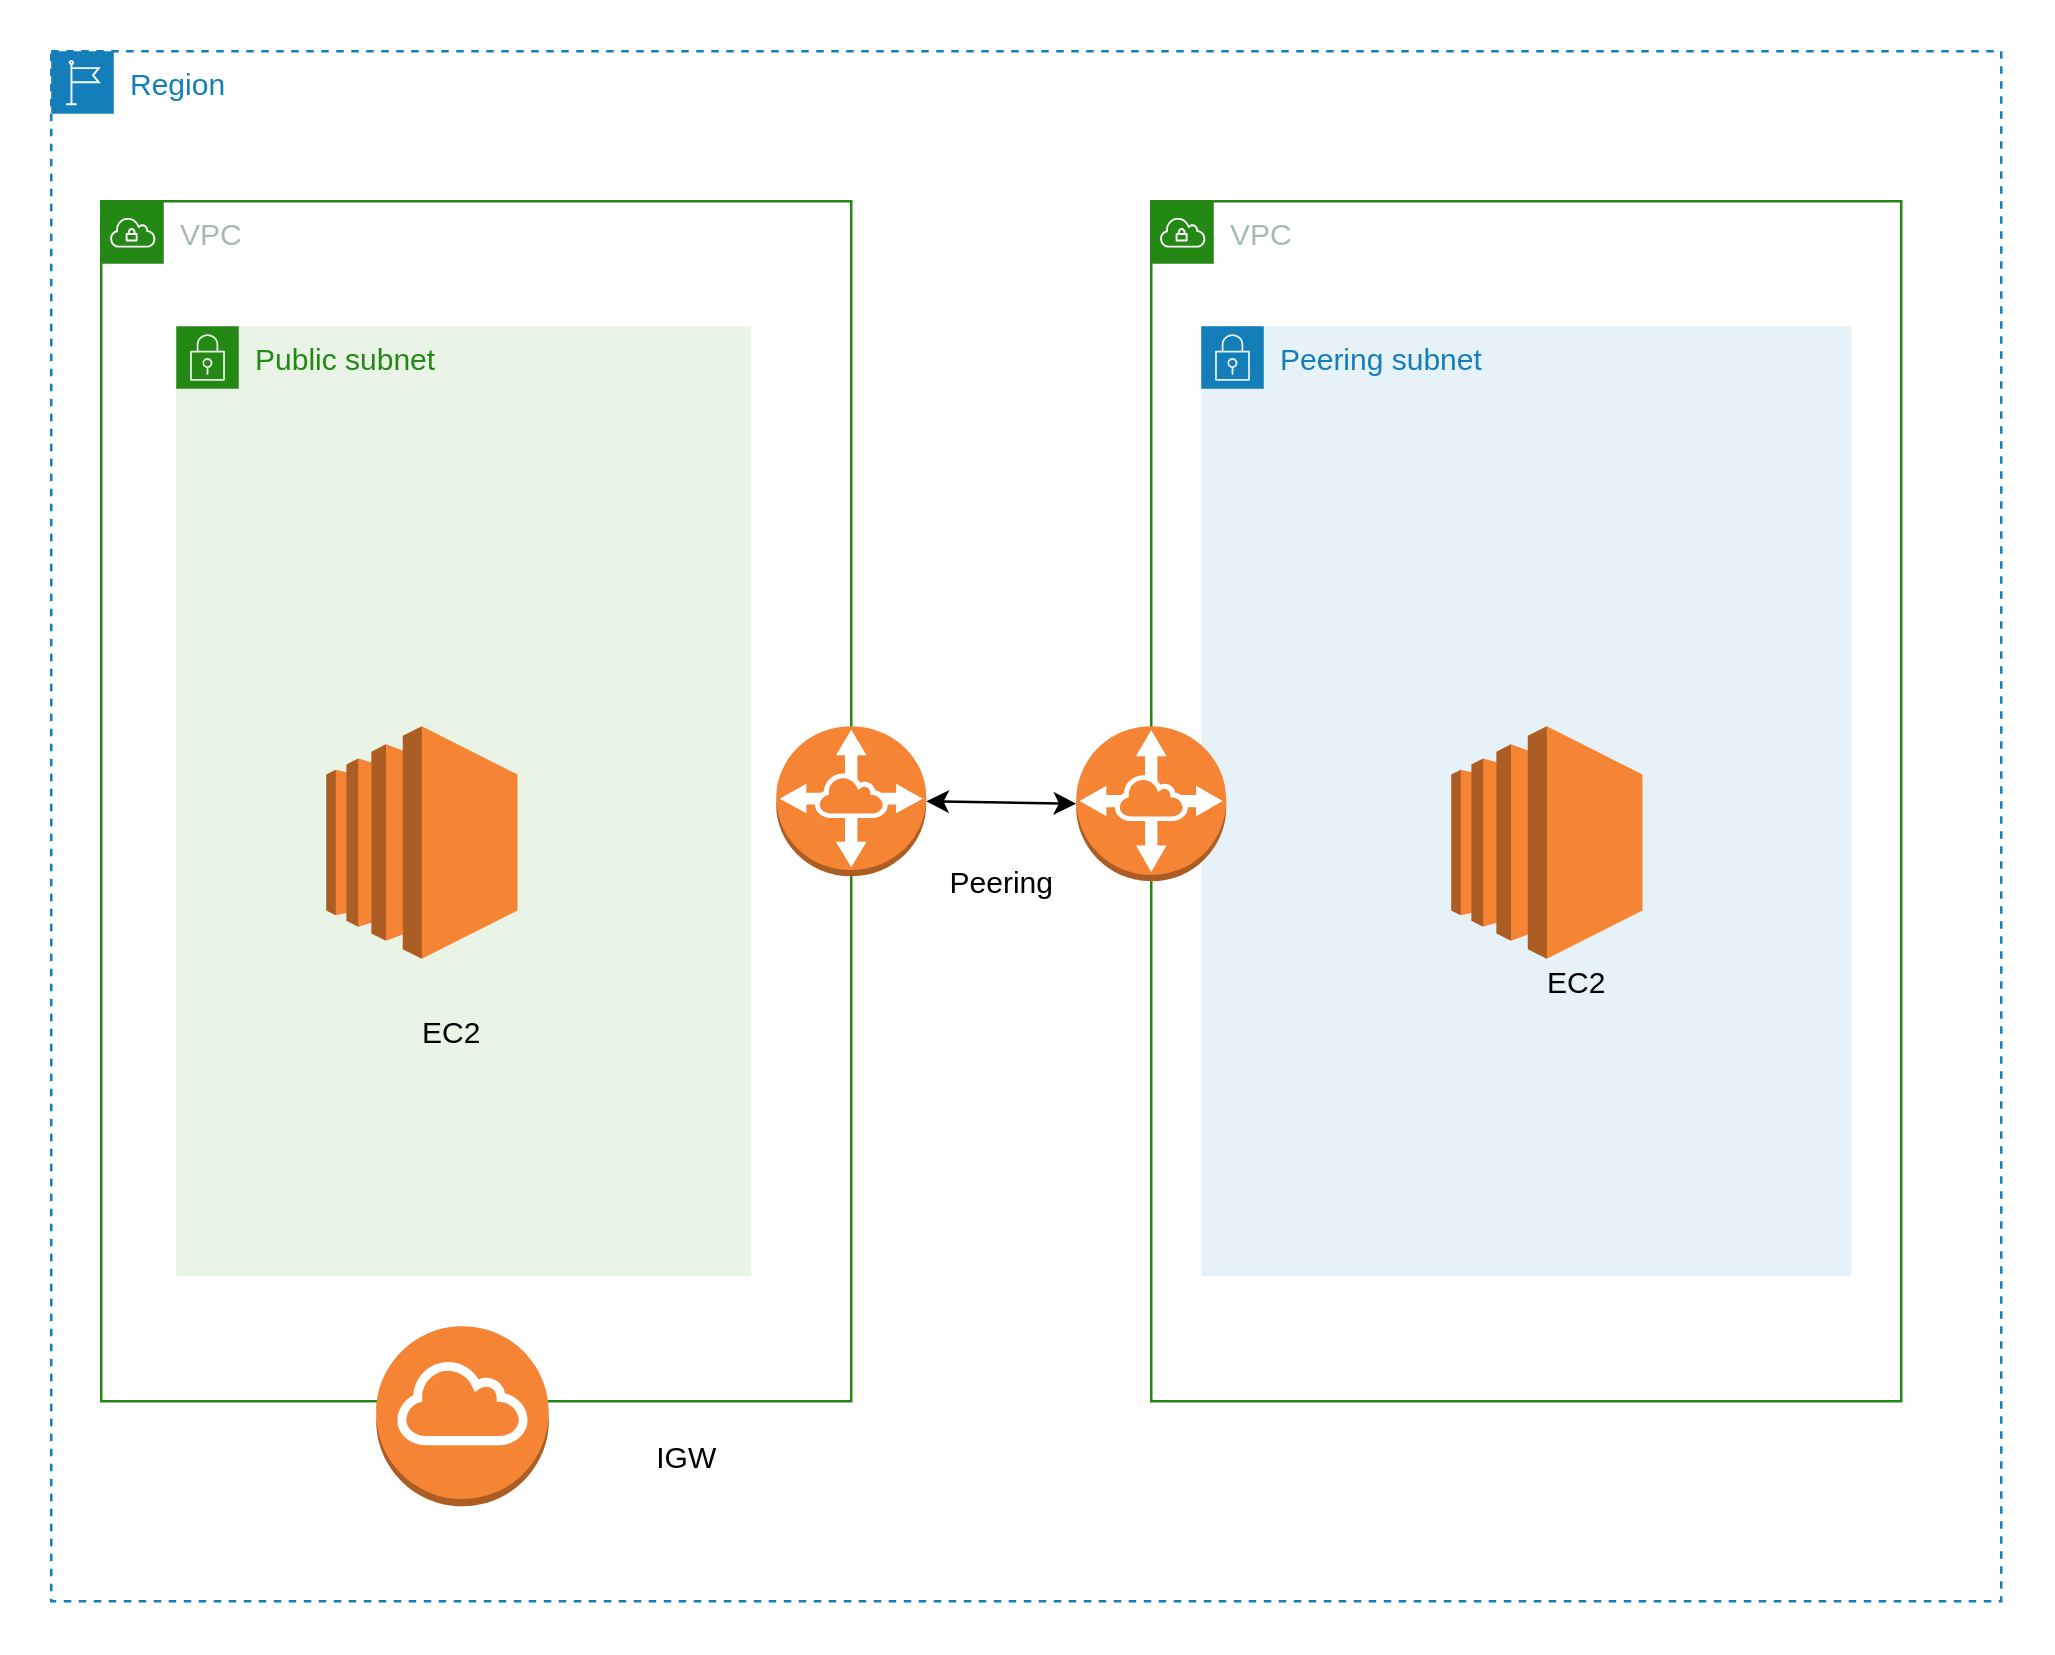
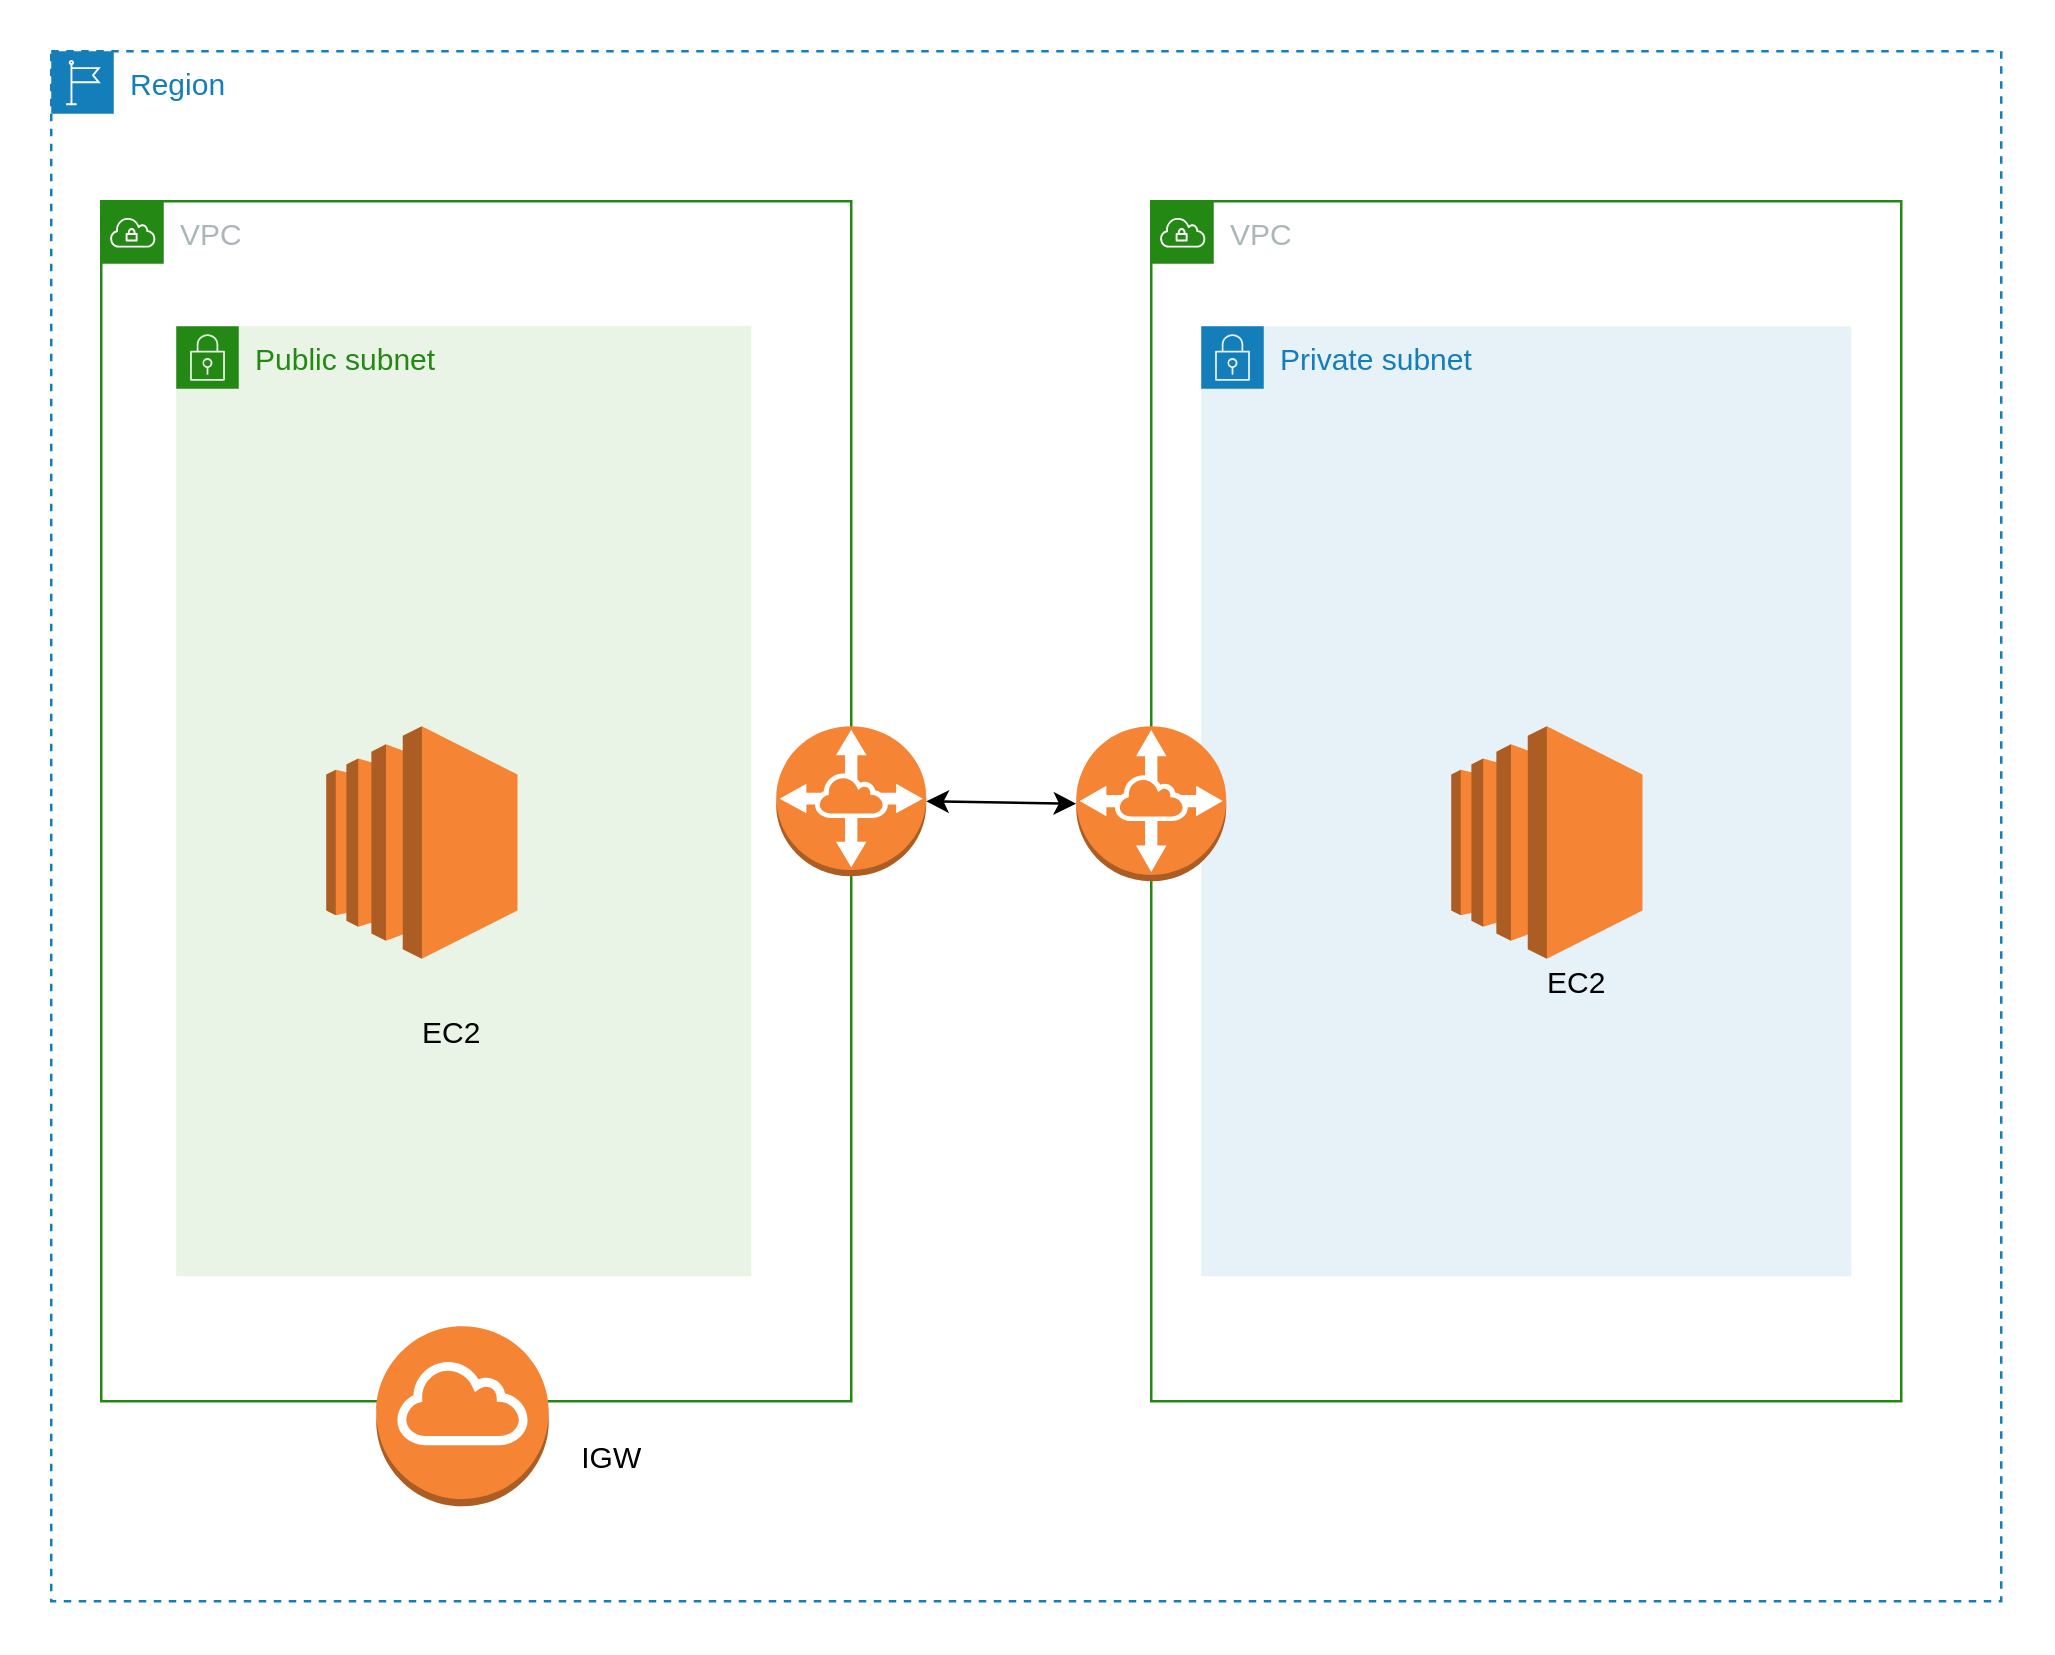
(1391, 362) -> (1391, 362)
(1001, 884) -> none
(686, 1459) -> (611, 1459)
